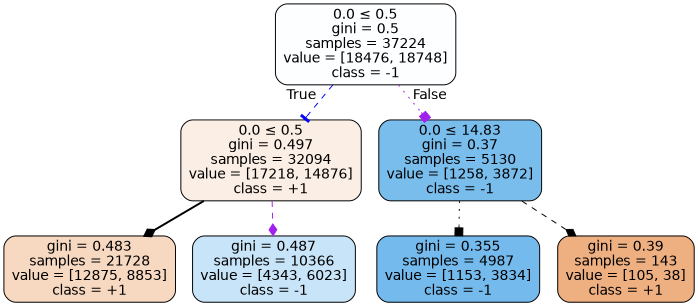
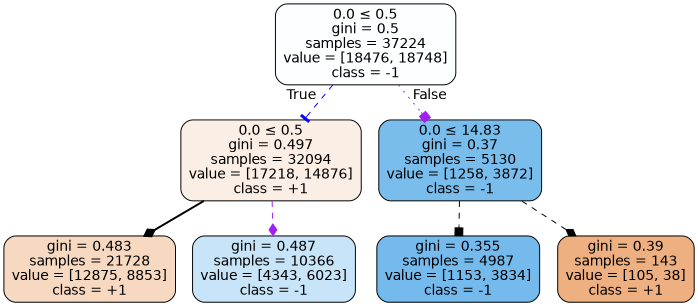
(459, 213) -> (459, 213)
